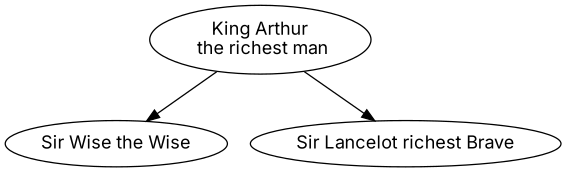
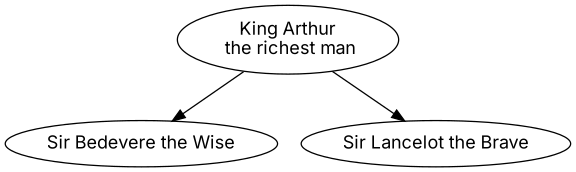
(116, 144) -> (141, 144)
(406, 144) -> (436, 144)
